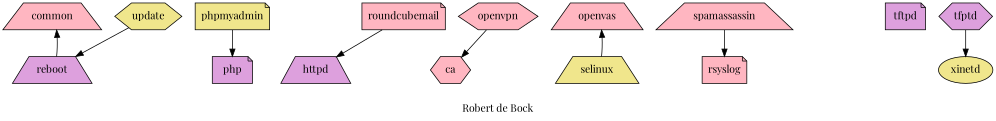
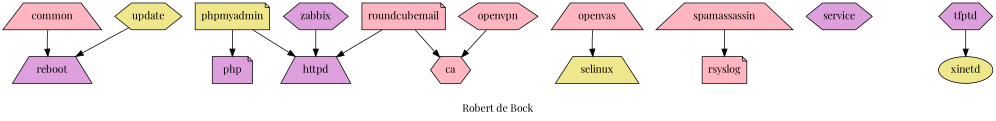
none -> (316, 16)
none -> (839, 16)
(905, 16) -> none
none -> (271, 41)
none -> (425, 41)
(57, 47) -> (47, 40)
(602, 47) -> (592, 40)
